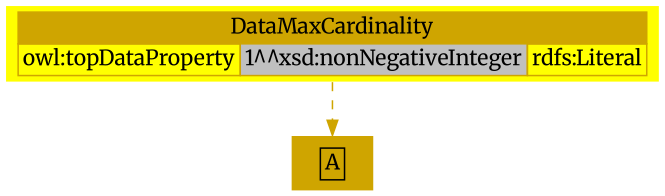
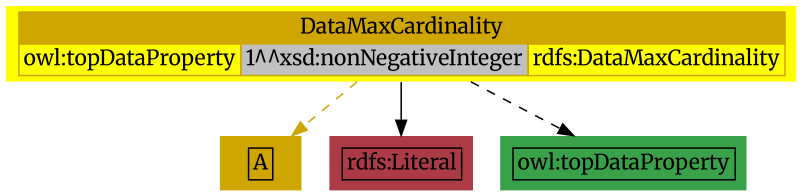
(587, 59) -> (657, 59)
none -> (401, 163)
none -> (623, 163)
